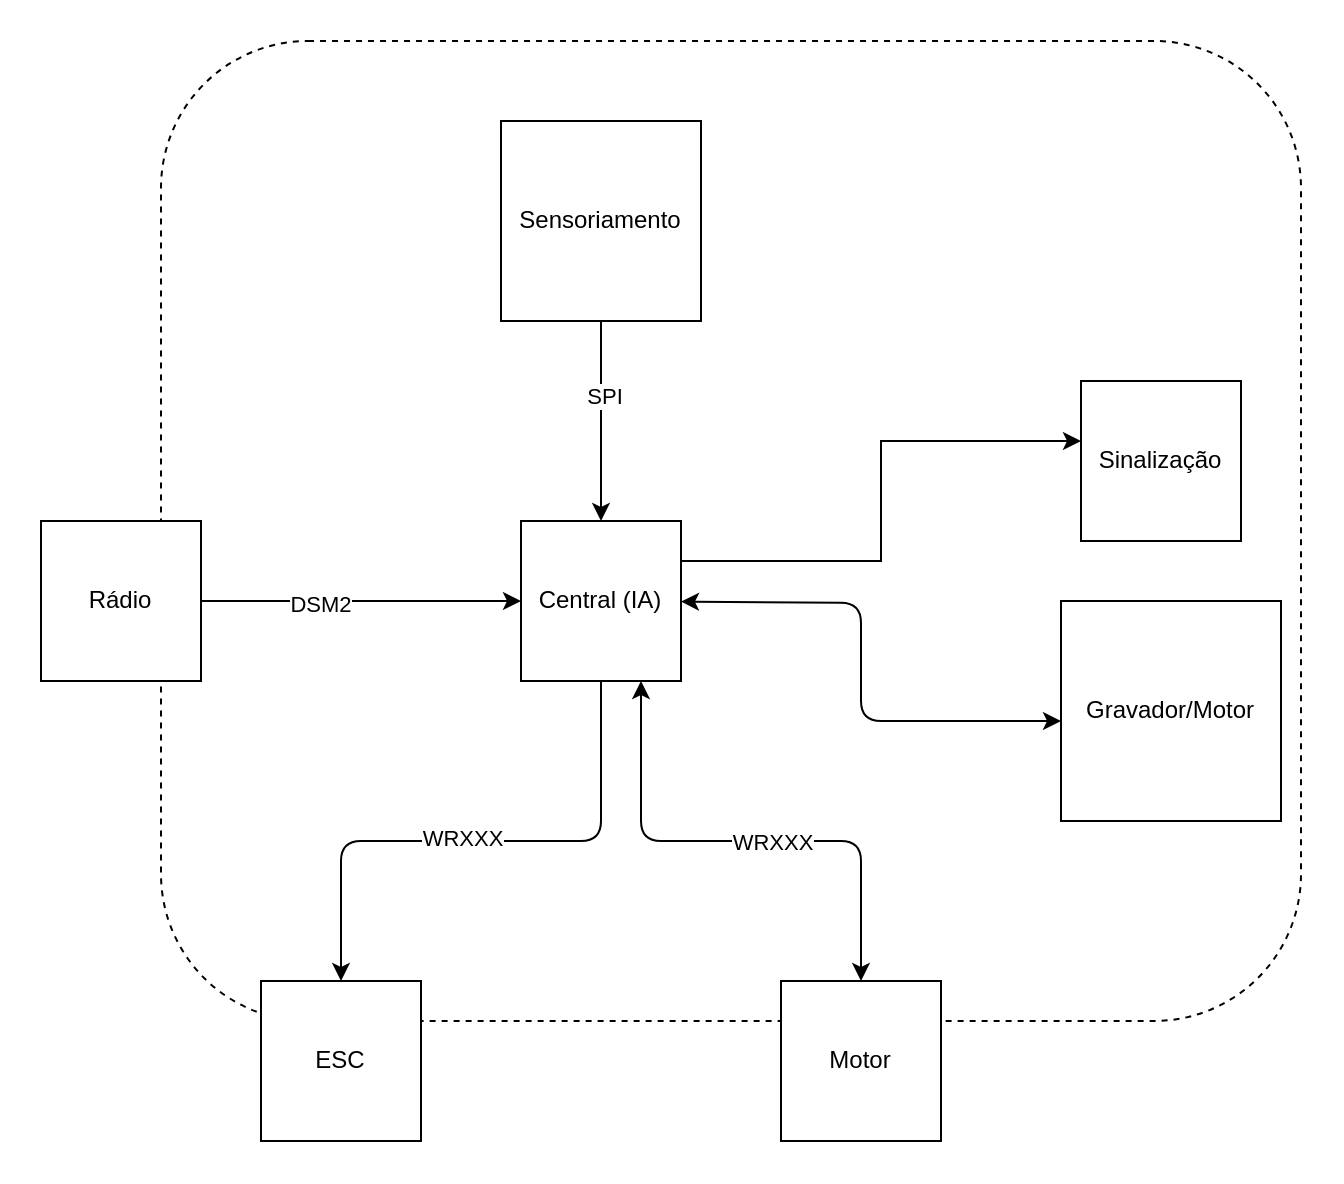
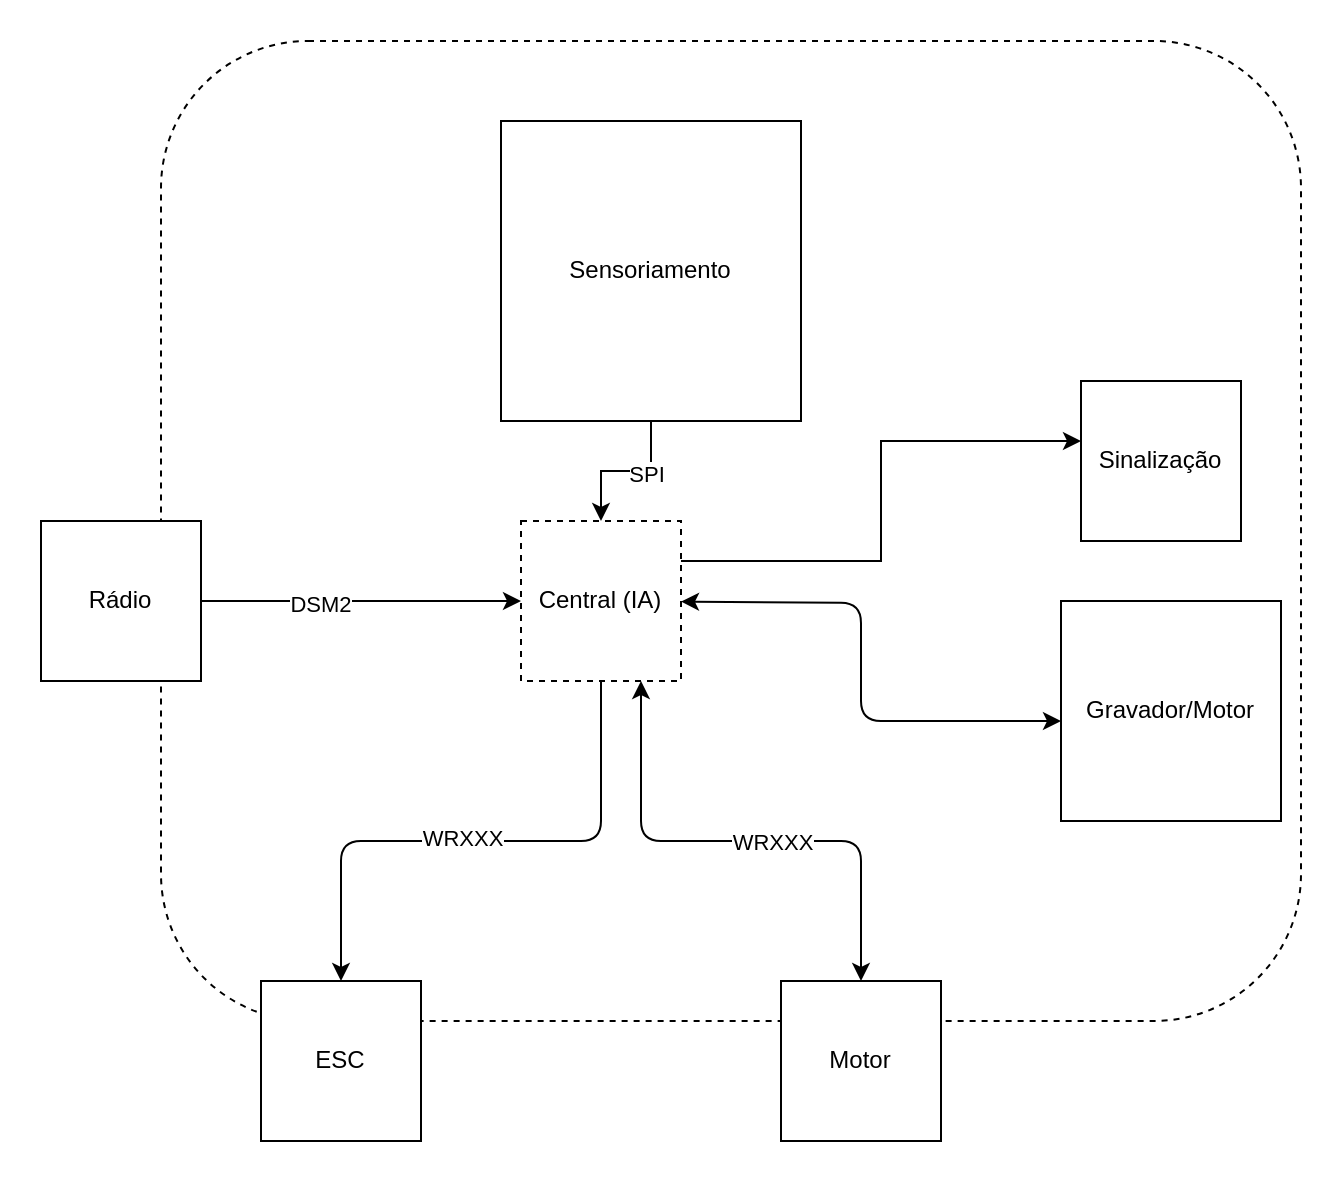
(601, 221) -> (651, 271)
(601, 601) -> (601, 601)
